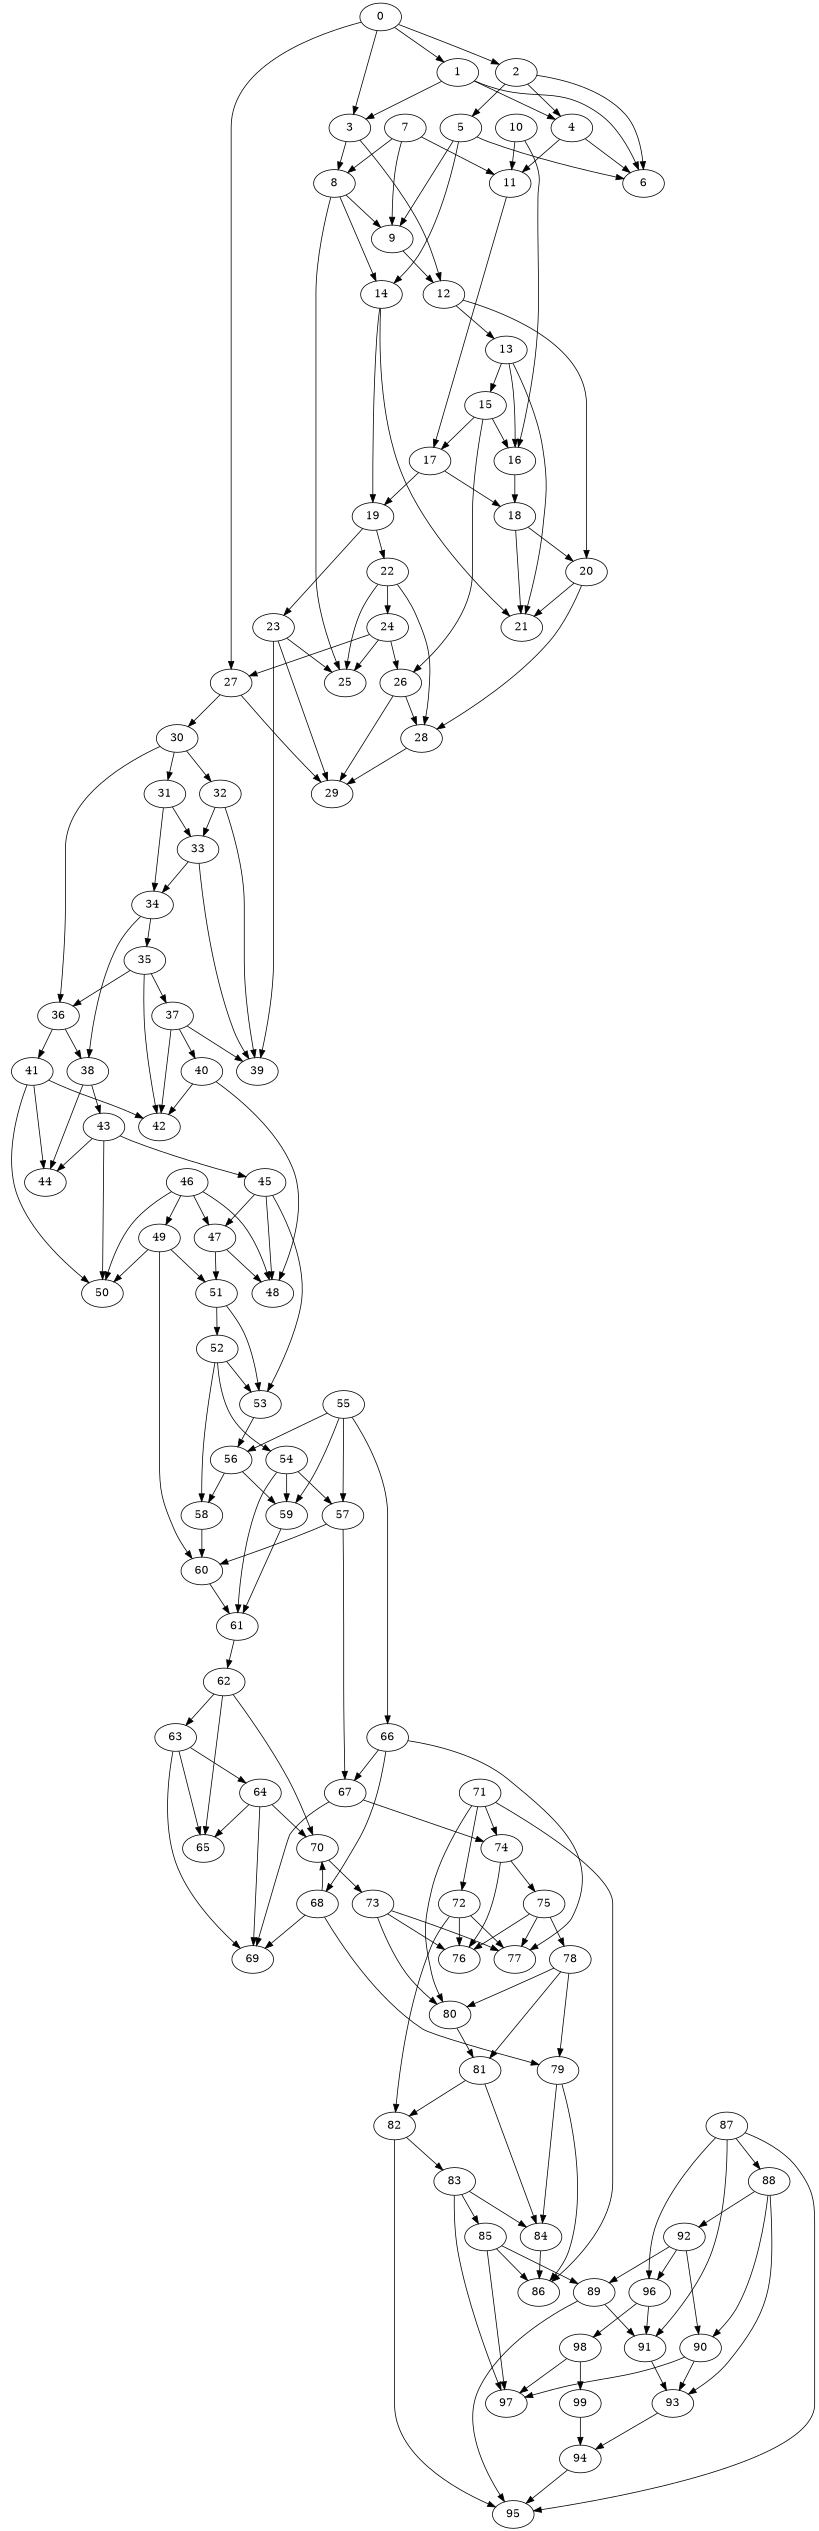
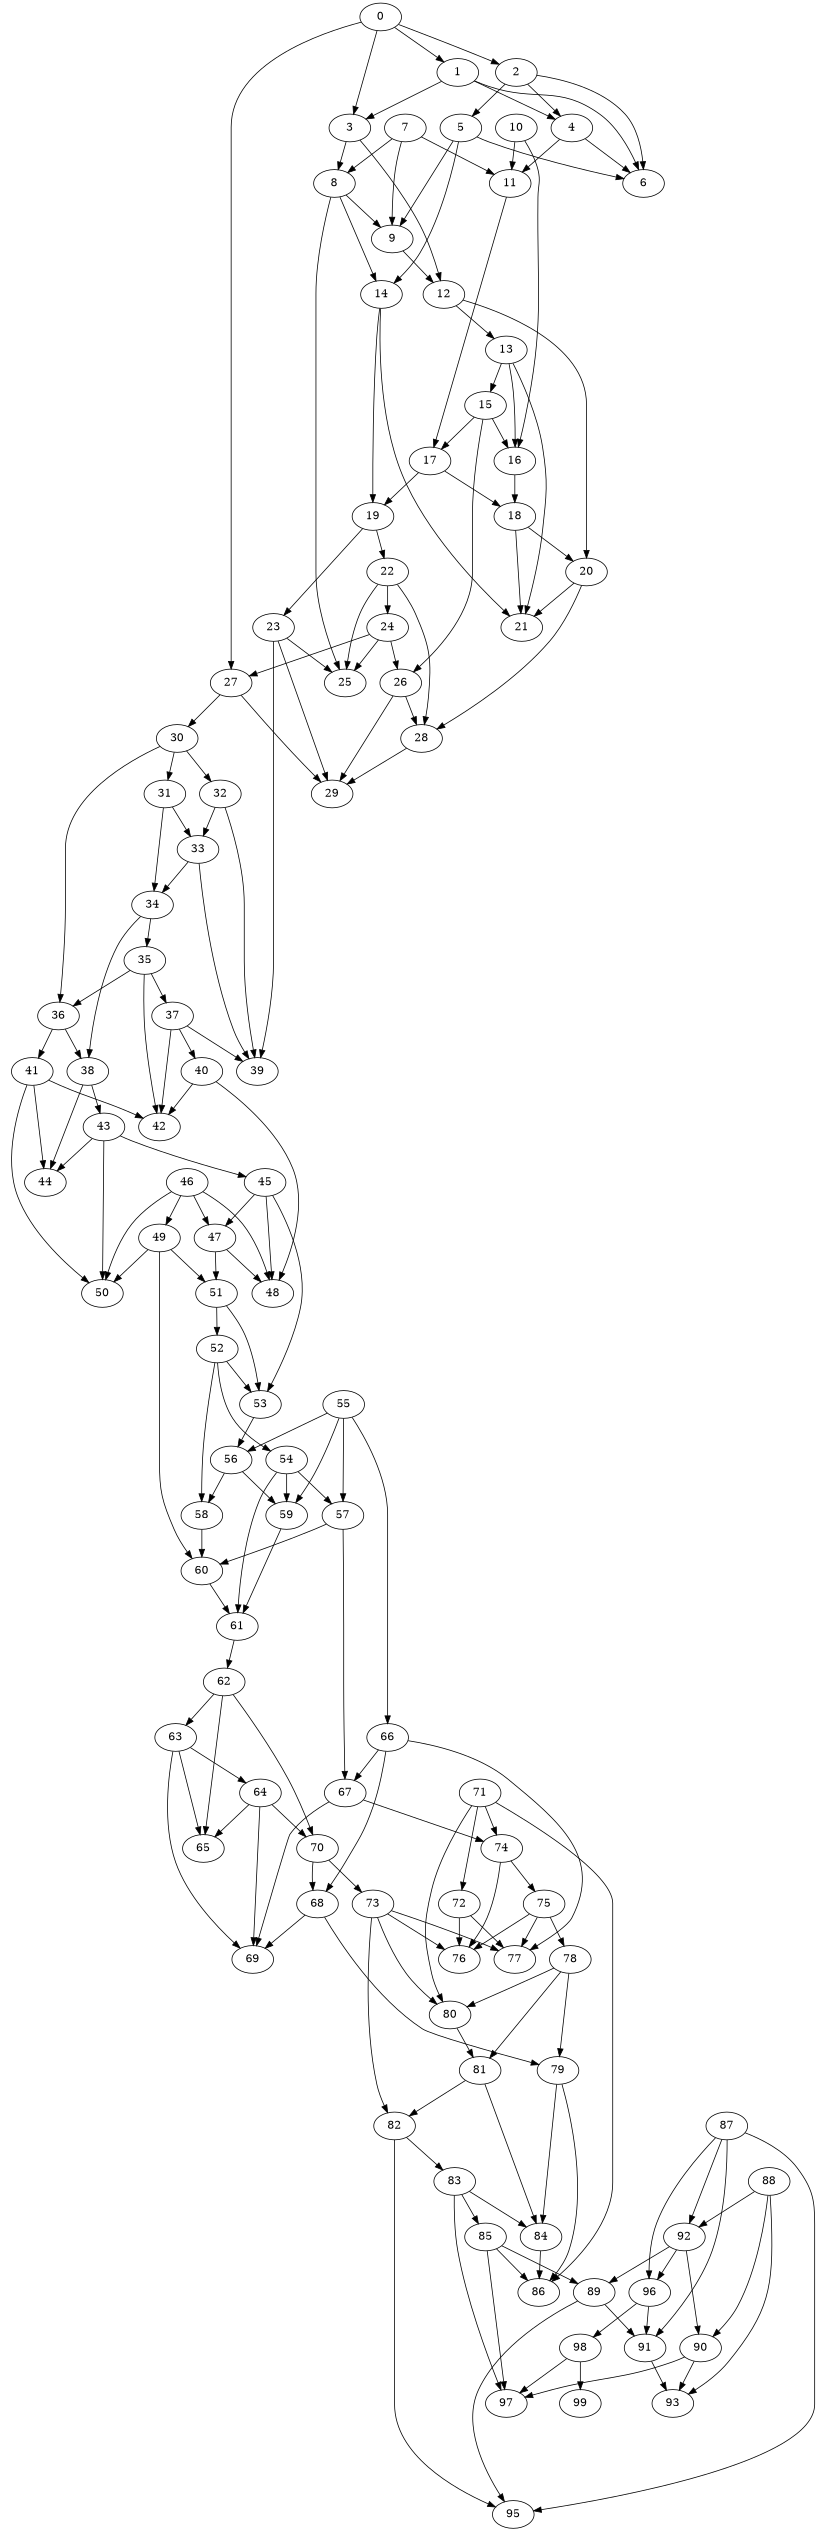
(323, 1880) -> (312, 1872)
(412, 2007) -> (369, 2013)
(746, 2151) -> (707, 2178)
(580, 2459) -> none
